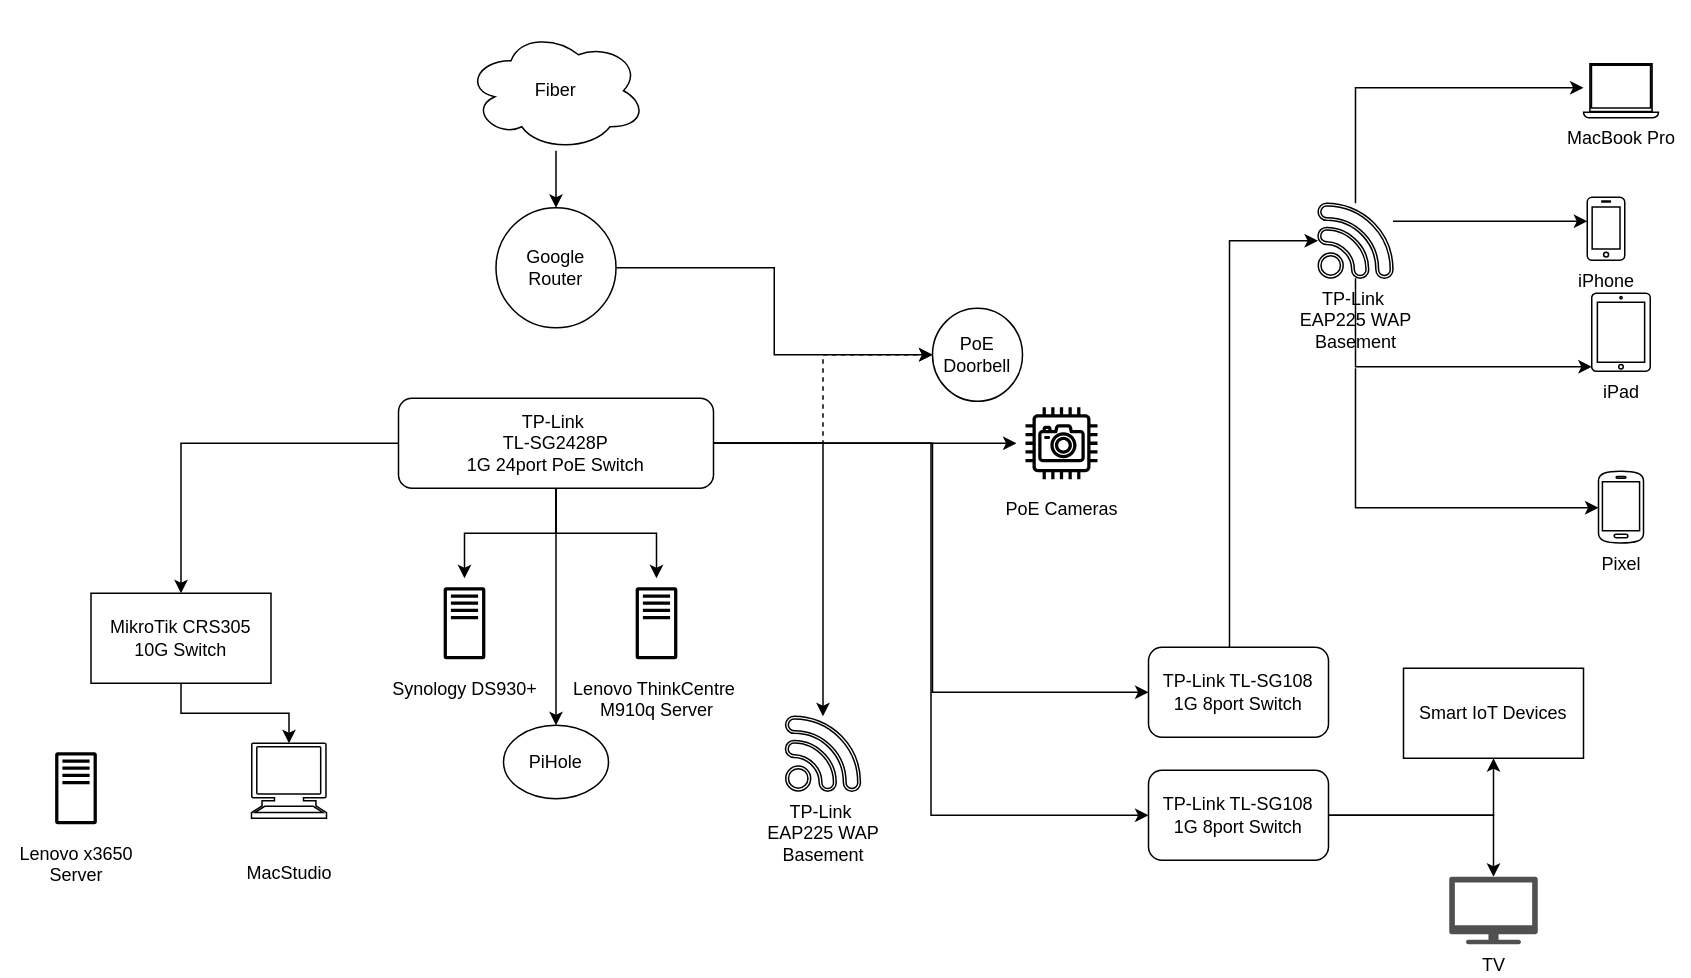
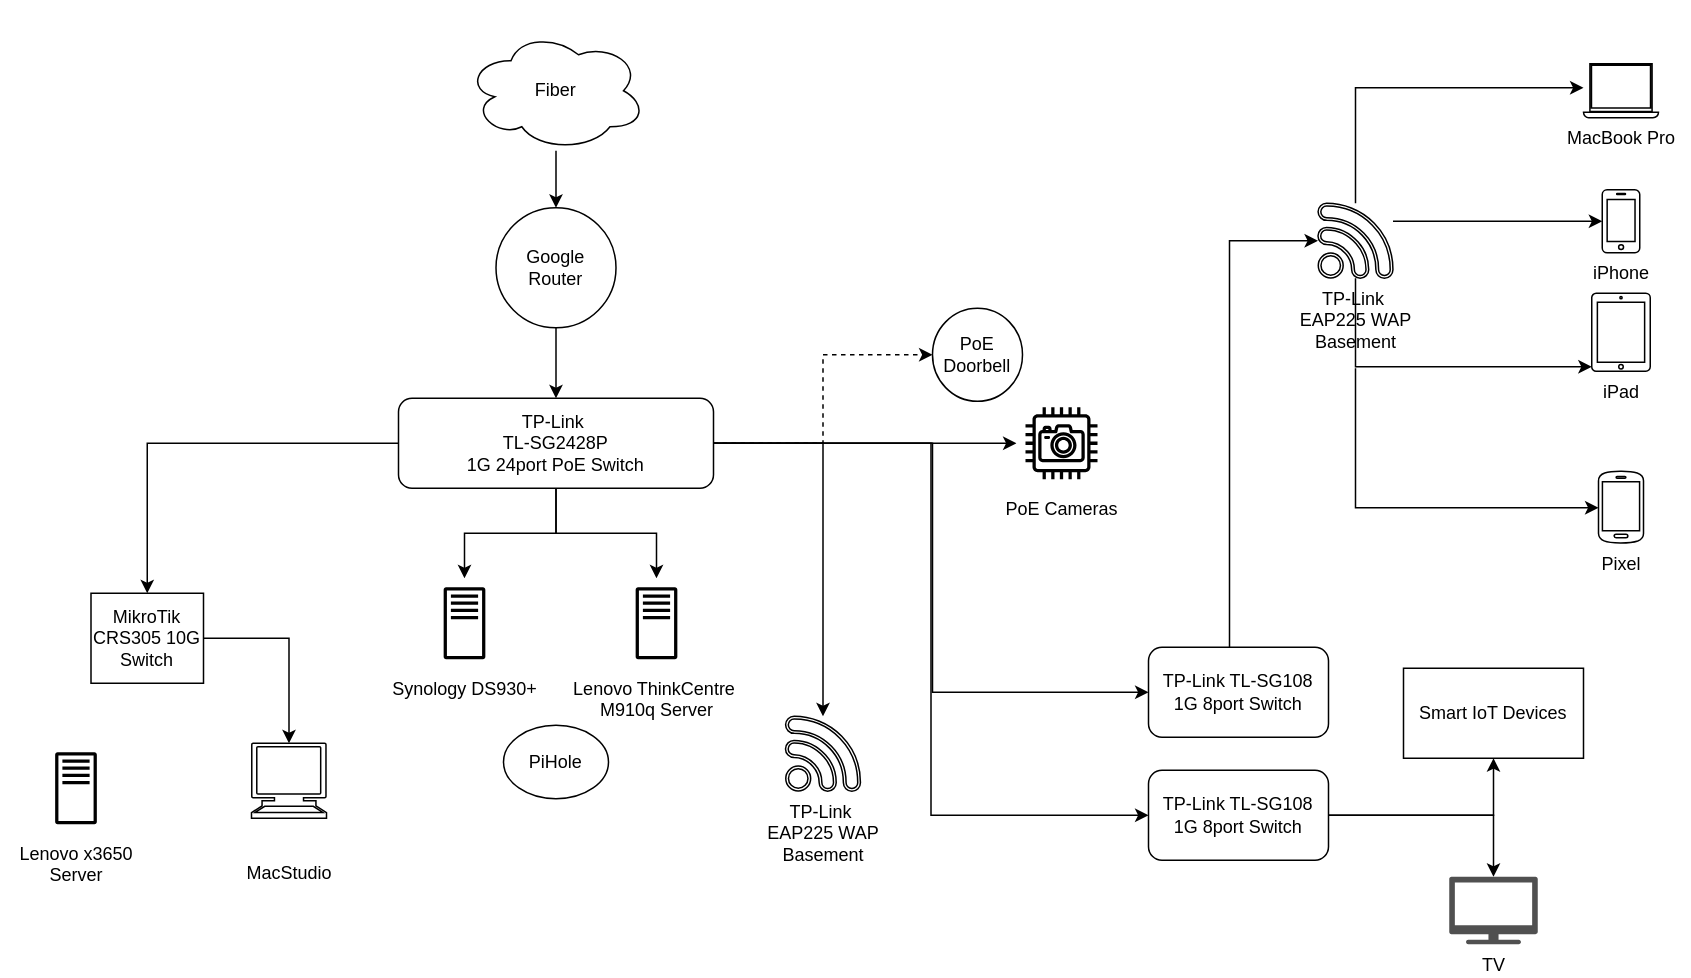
(1606, 229) -> (1621, 221)
(761, 268) -> (556, 358)
(556, 626) -> none
(181, 638) -> (147, 638)
